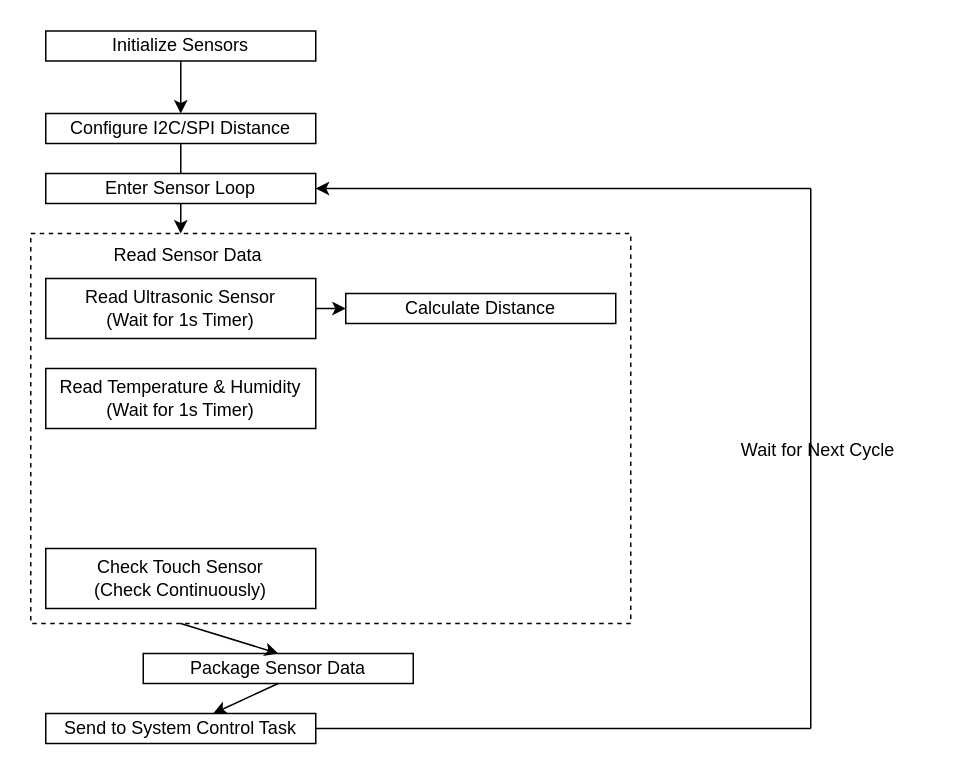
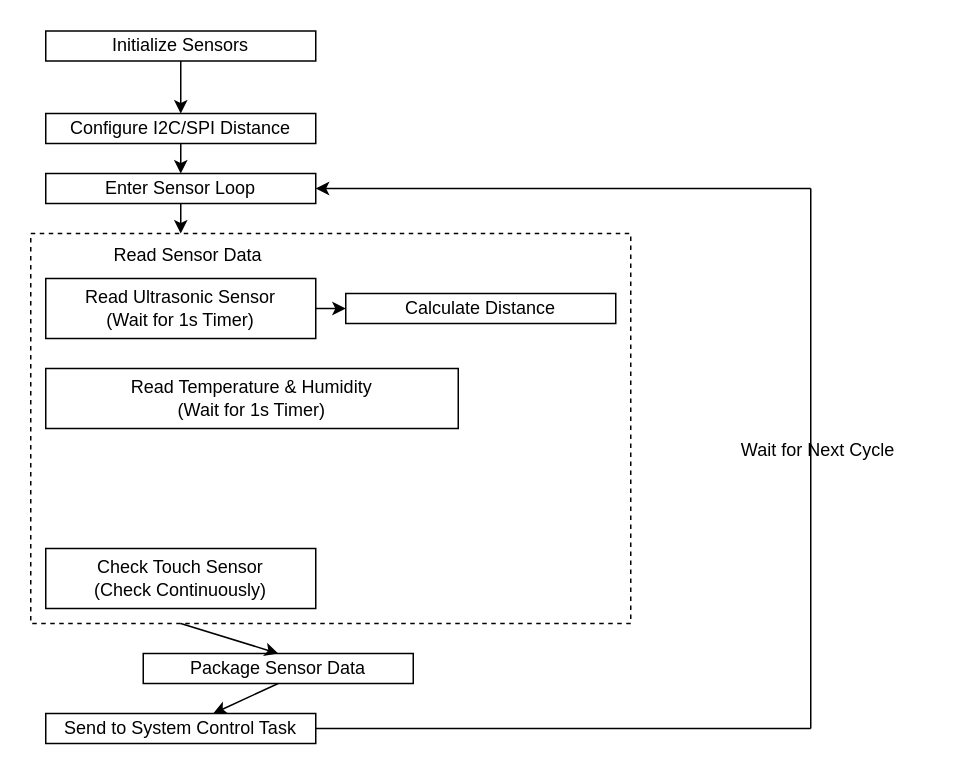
(181, 166) -> (181, 162)
(181, 398) -> (252, 398)
